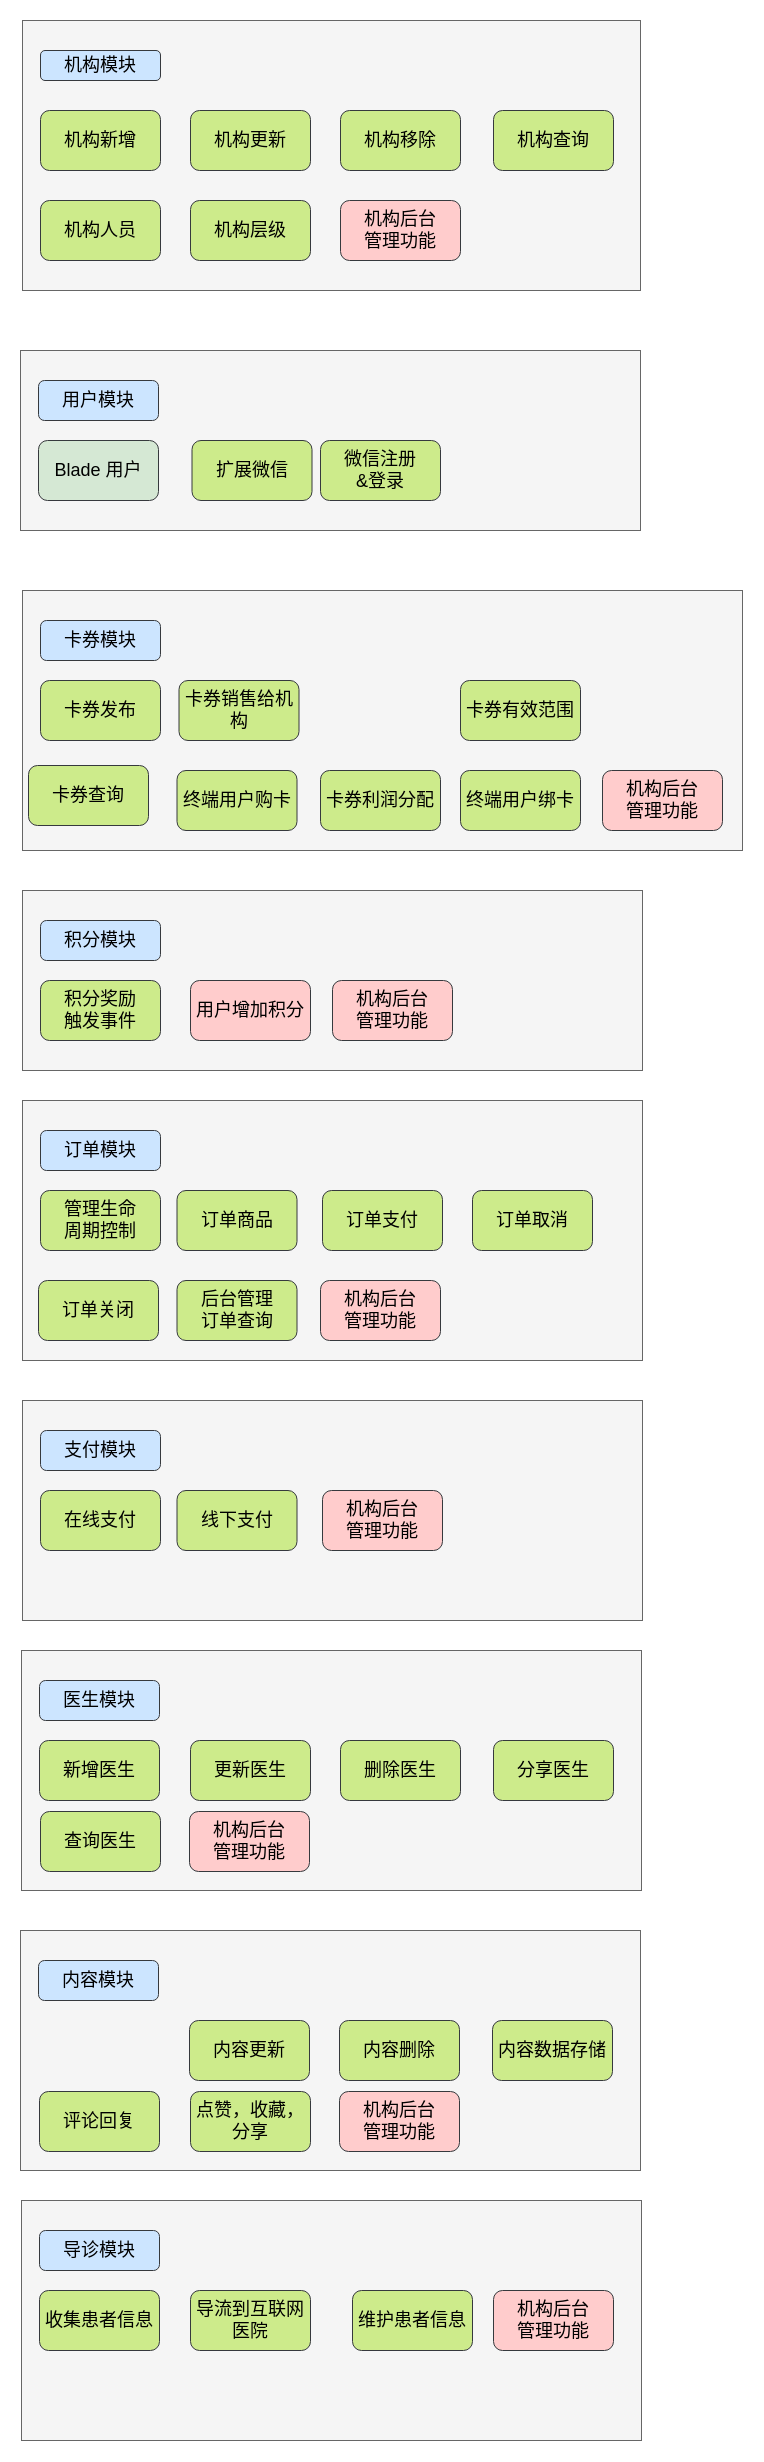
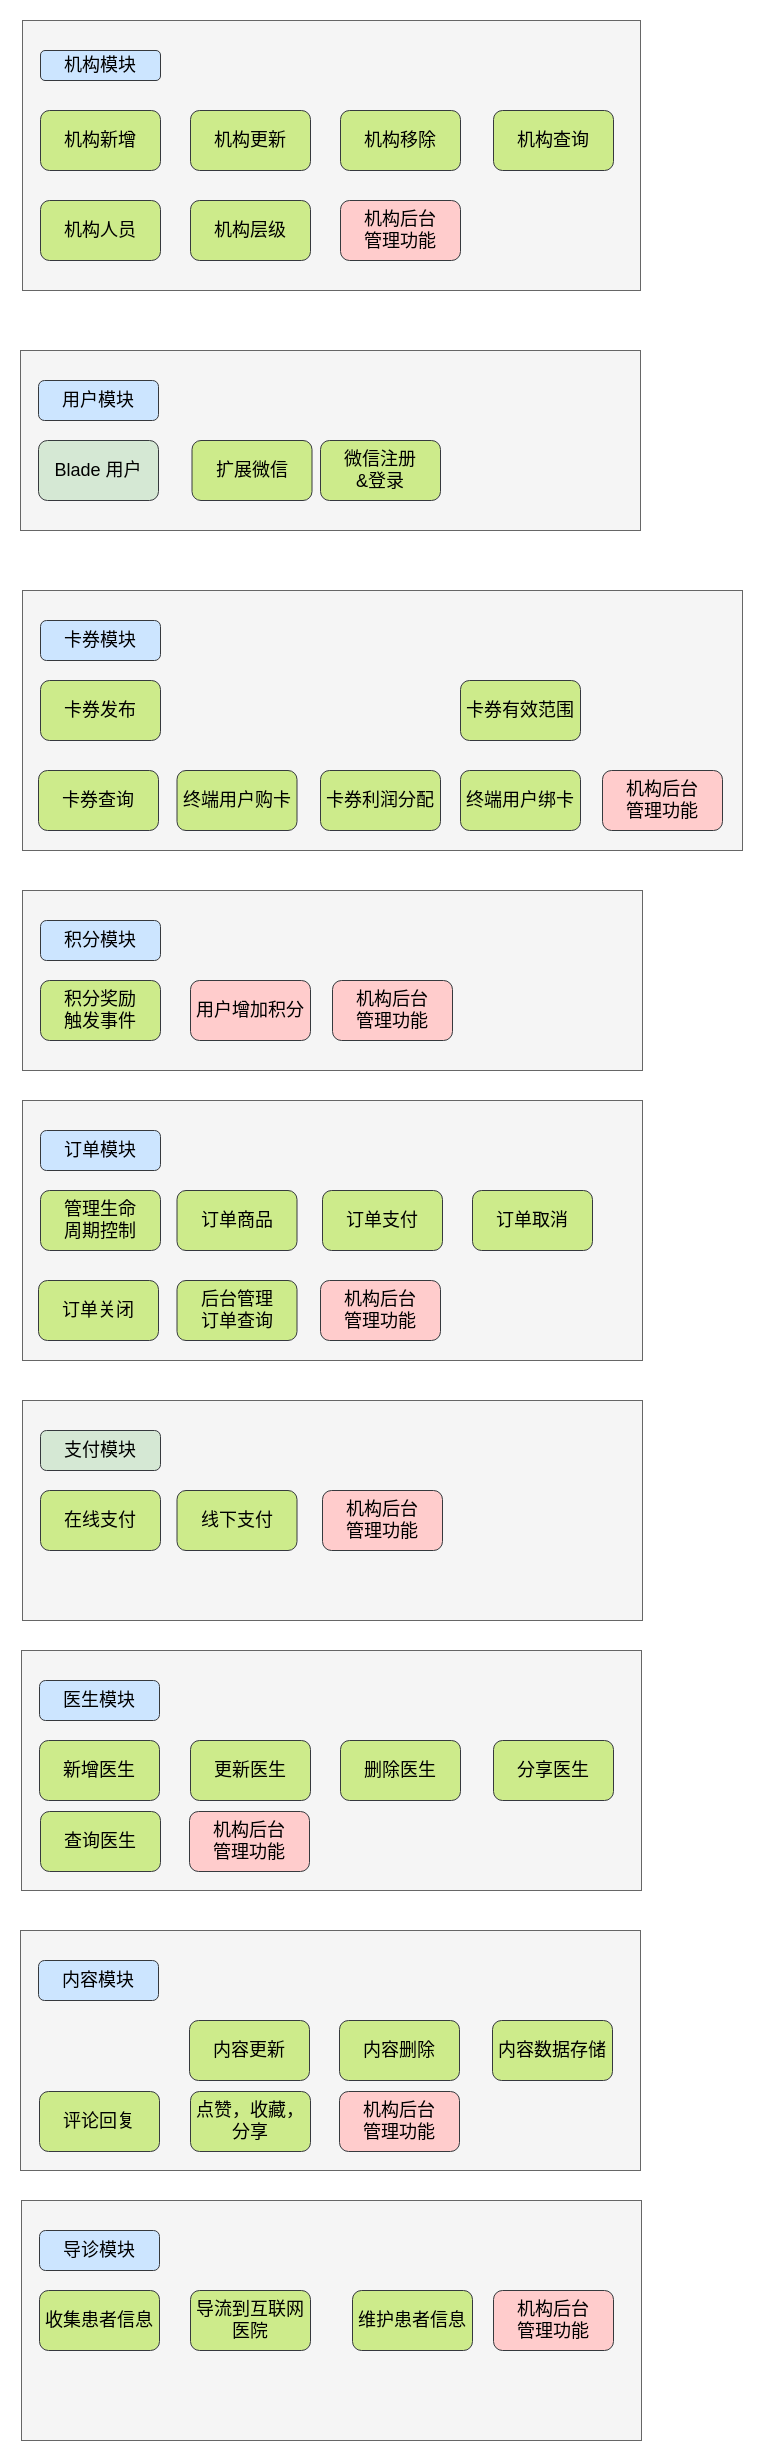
(239, 711) -> none
(89, 796) -> (99, 801)
(101, 1451) -> (101, 1451)
